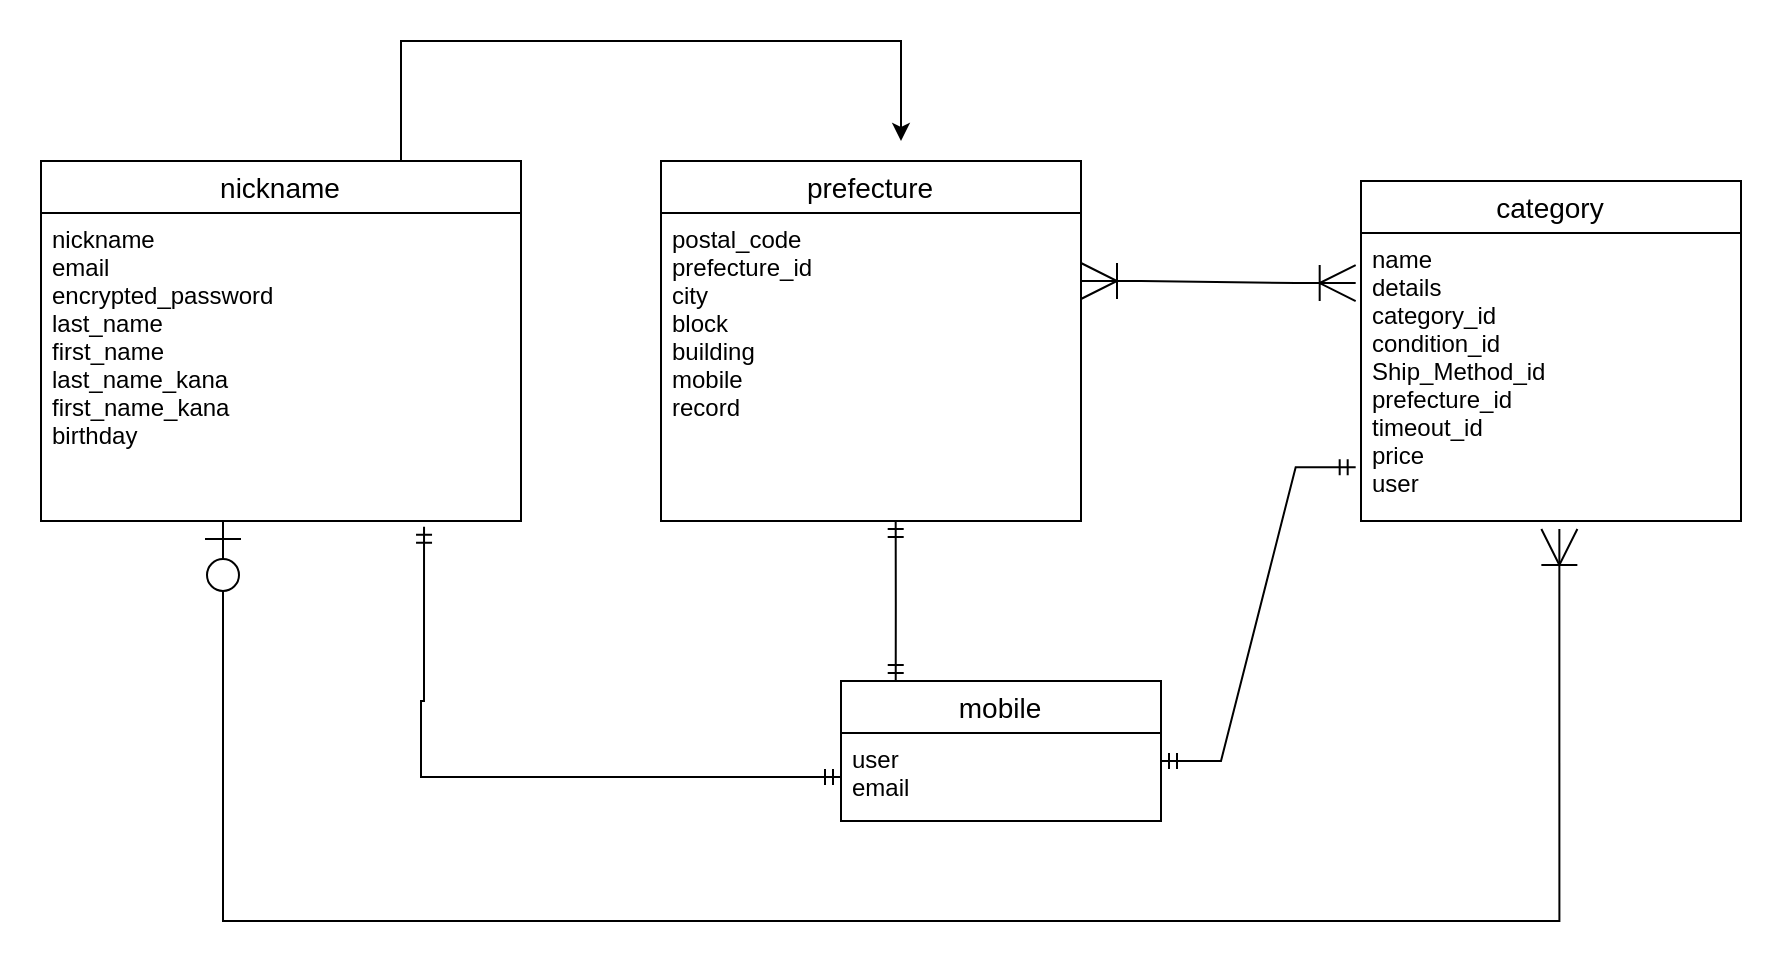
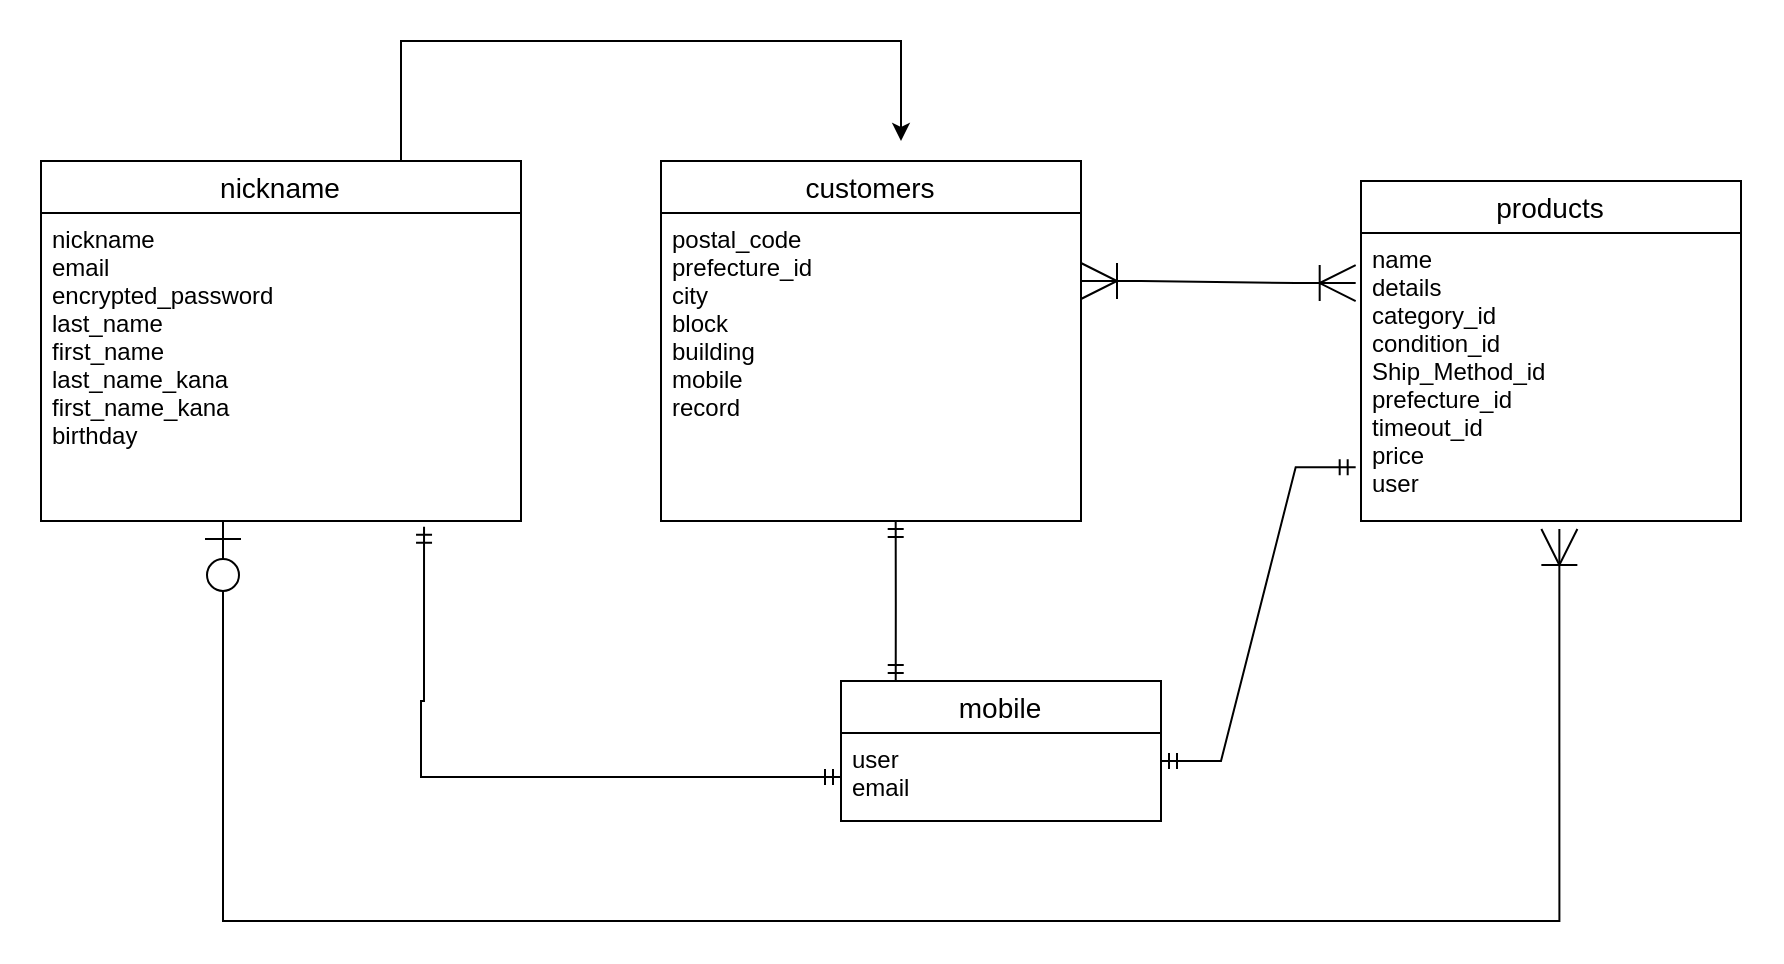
(870, 189) -> (870, 189)
(1550, 209) -> (1550, 209)
